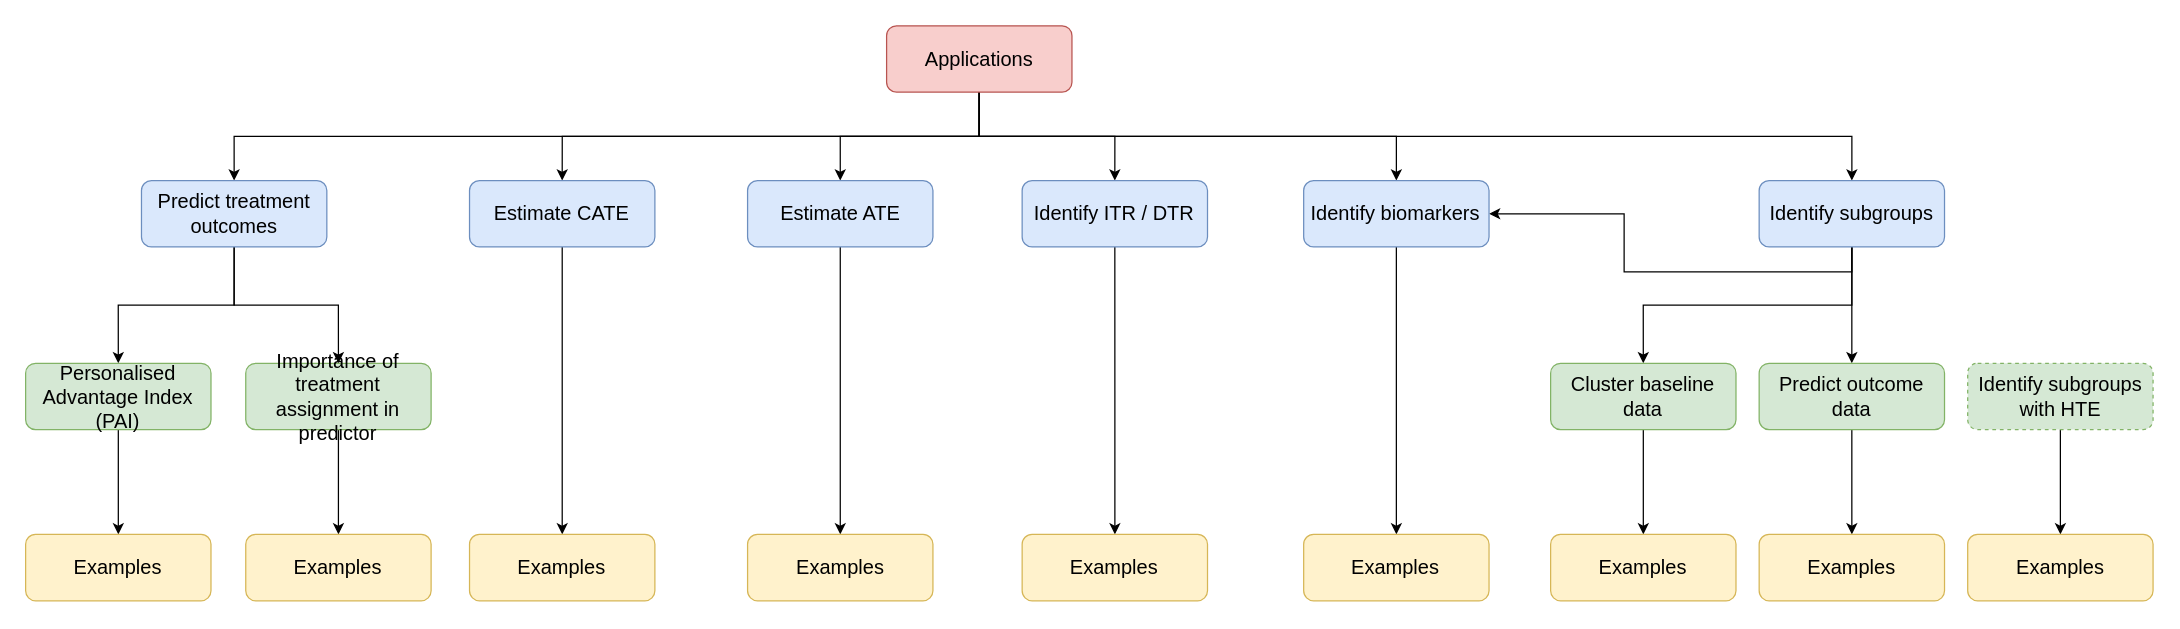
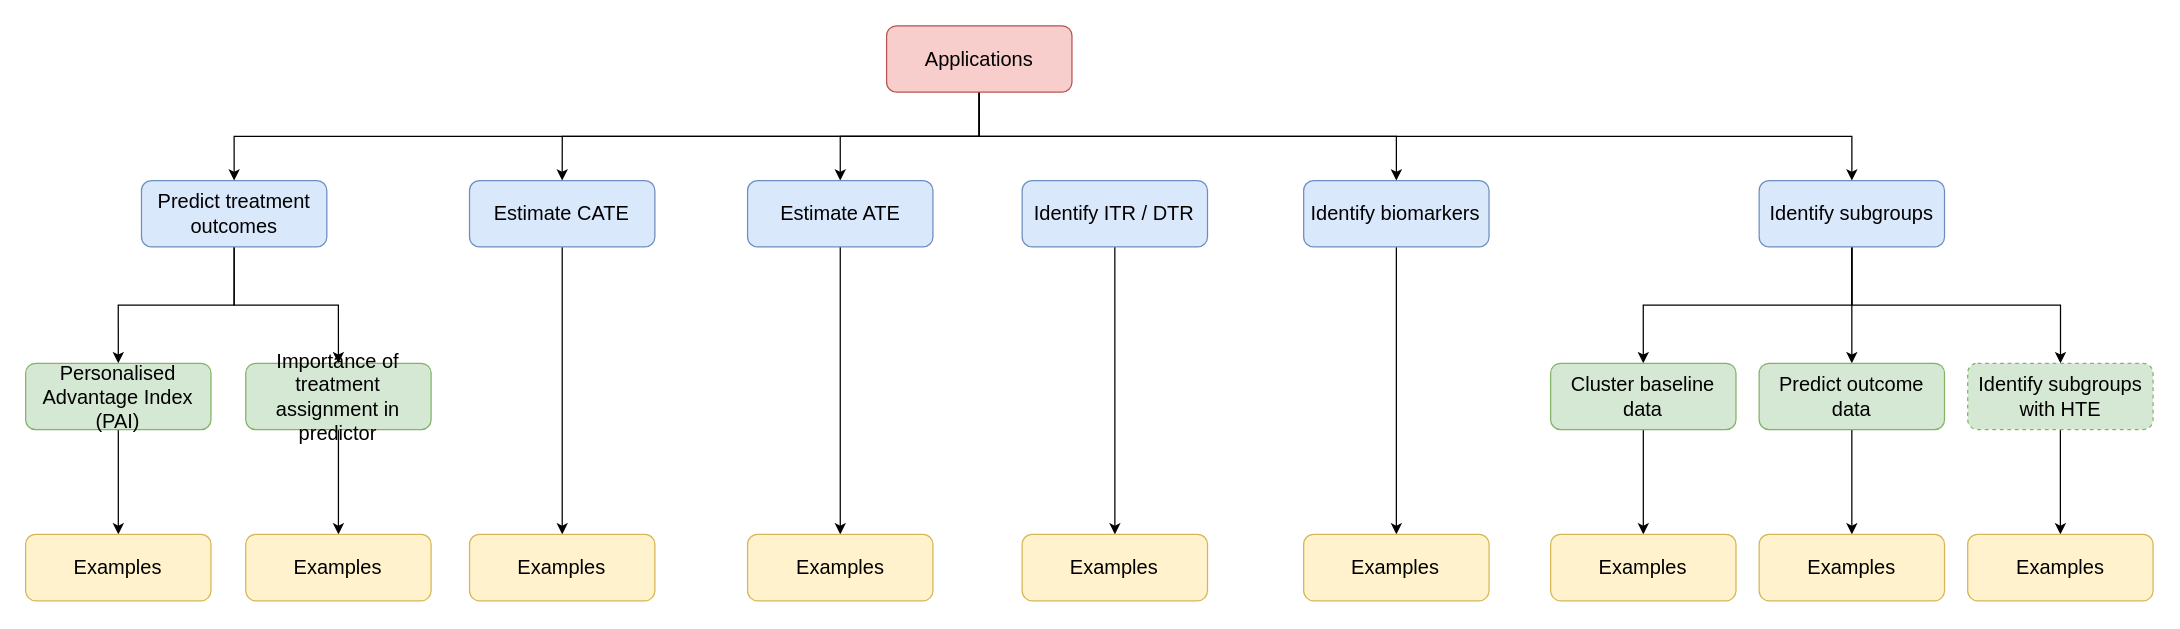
(1115, 155) -> none
(1644, 272) -> (1982, 305)
